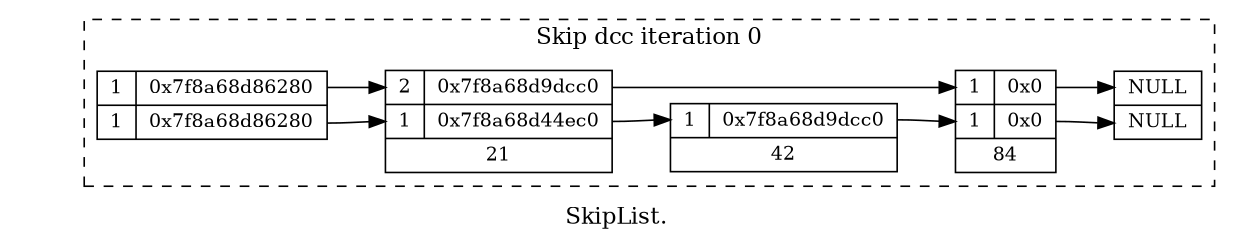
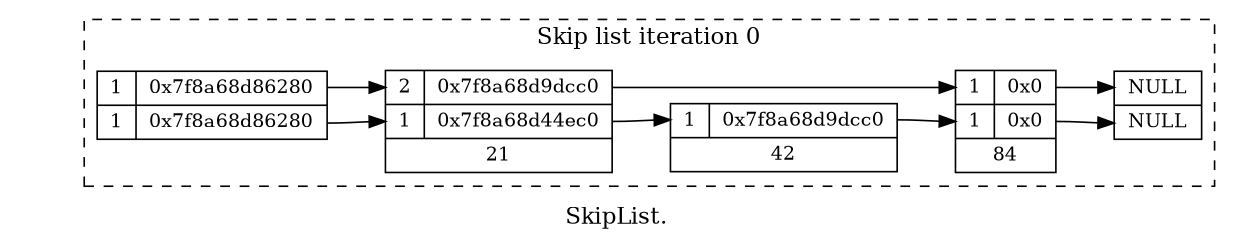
(649, 38) -> (649, 38)
